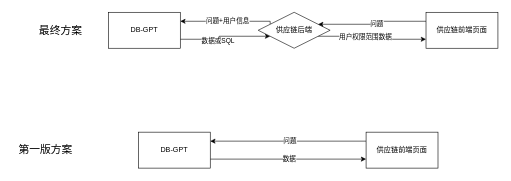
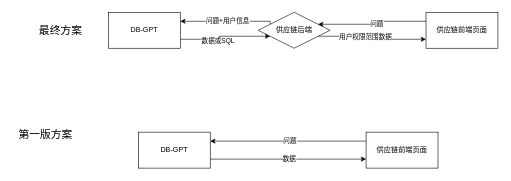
(45, 150) -> (45, 135)
